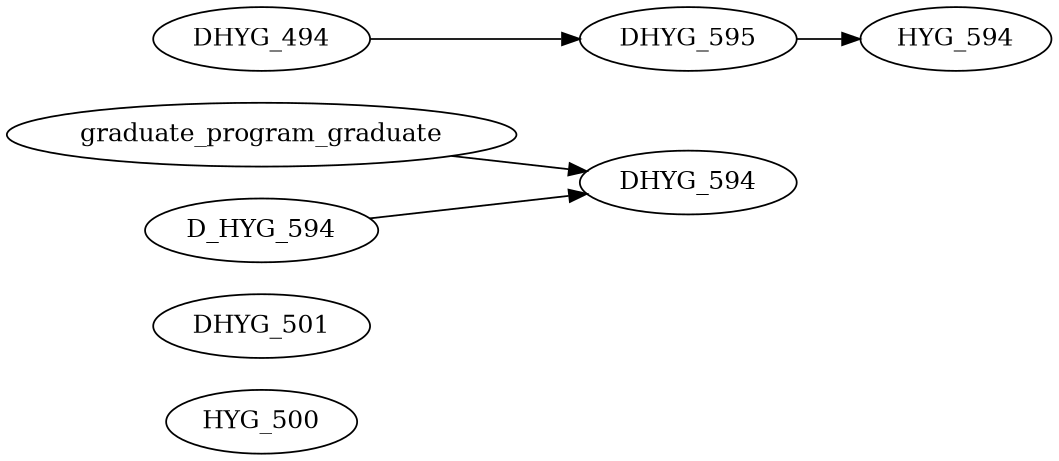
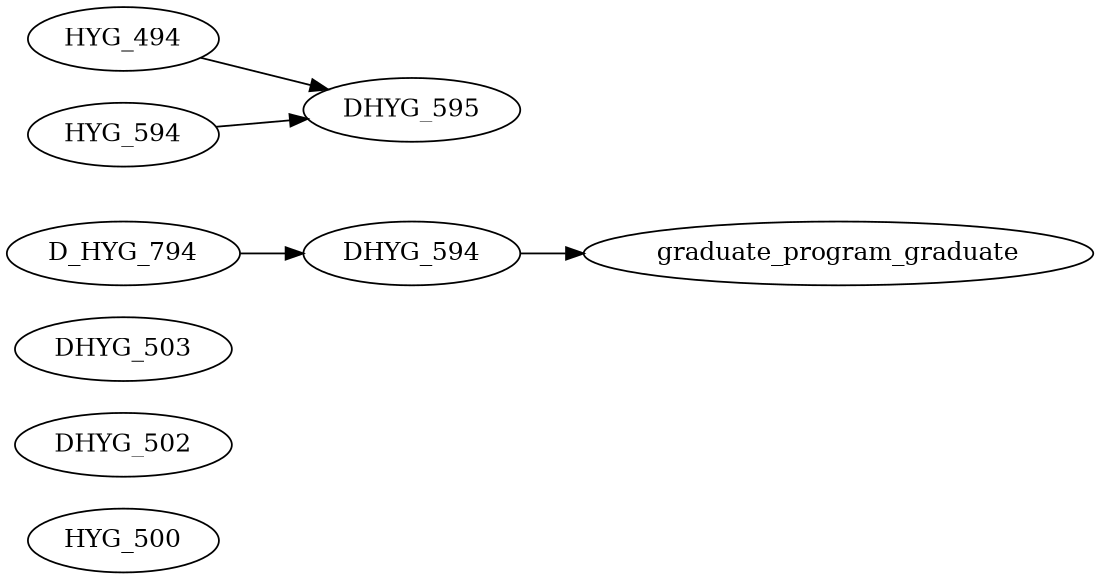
(262, 39) -> (123, 39)
(819, 39) -> (253, 124)
(510, 163) -> (543, 253)
(262, 230) -> (123, 253)
(262, 326) -> none
none -> (123, 349)
none -> (123, 445)
